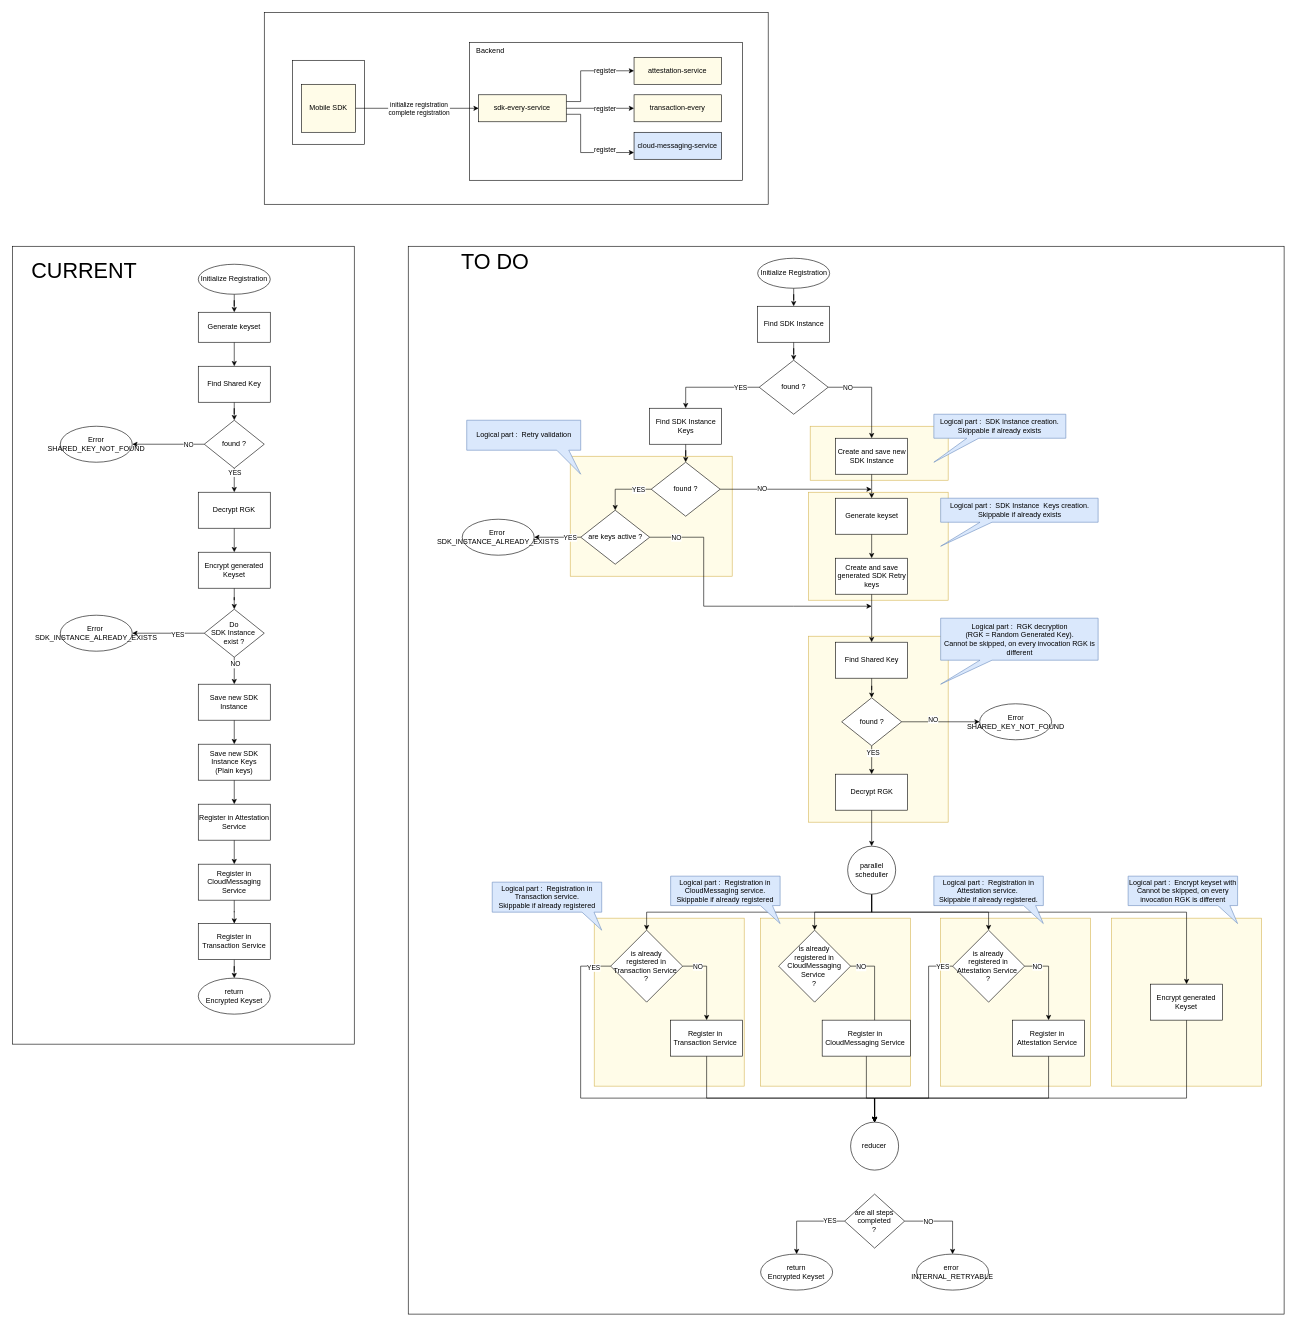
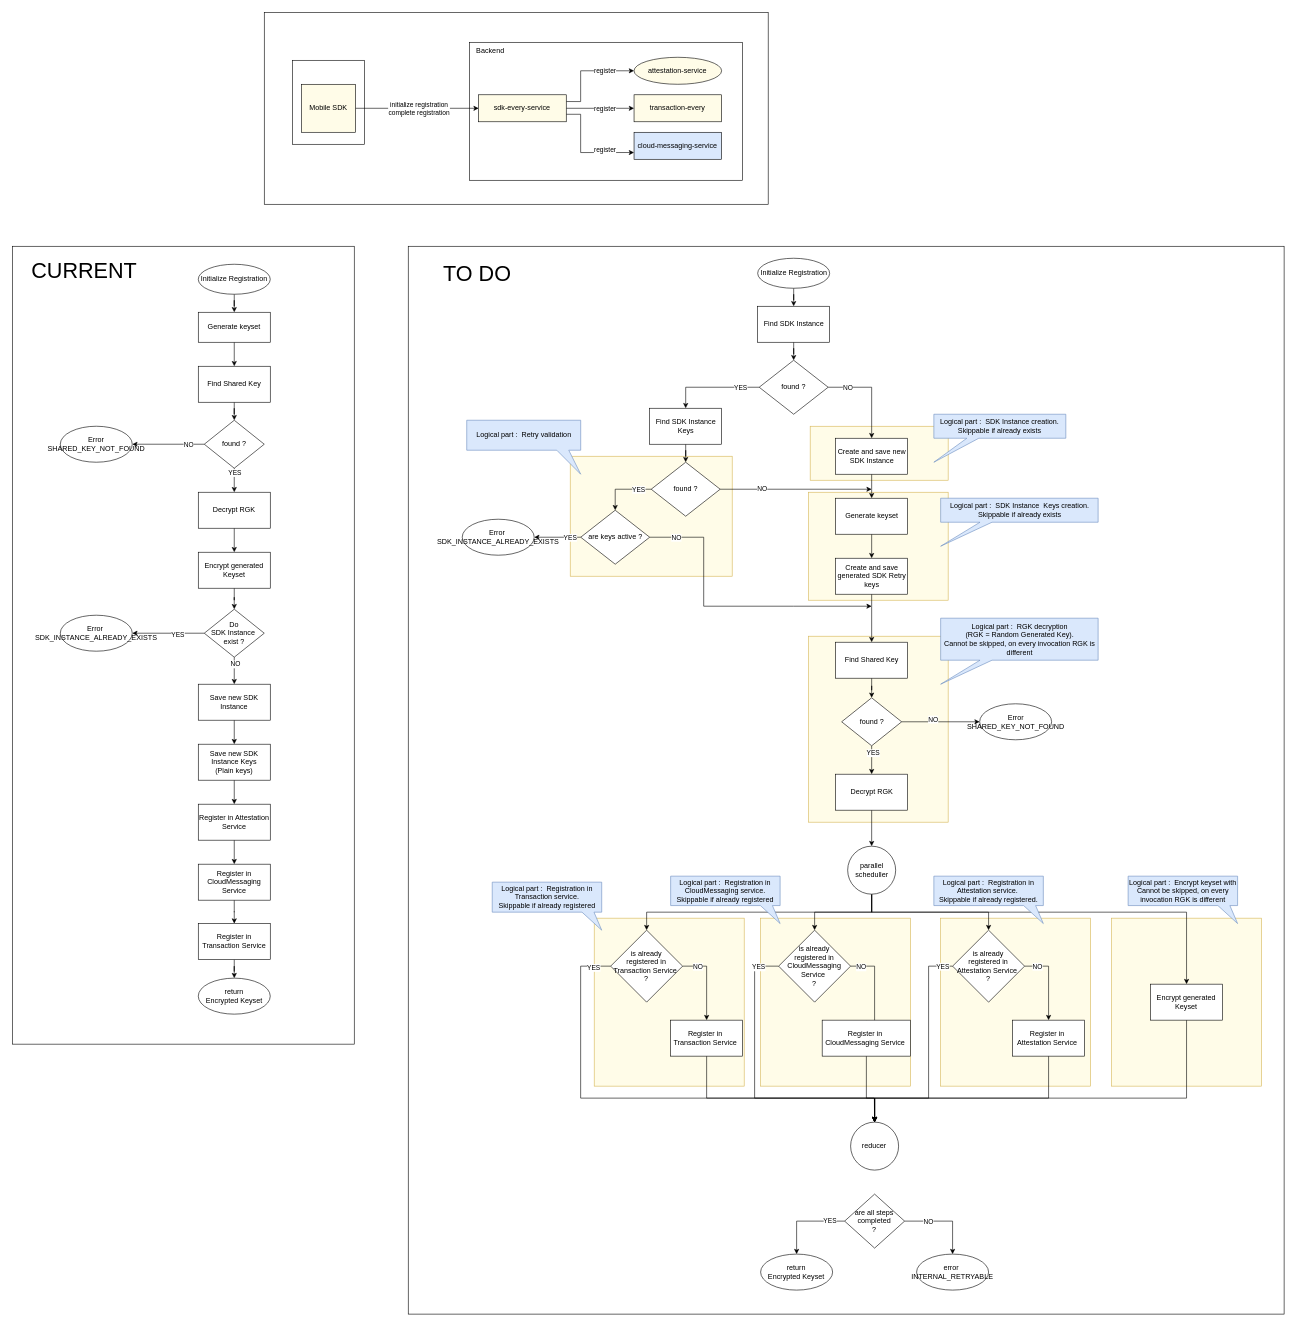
(678, 71) -> (678, 71)
(495, 261) -> (477, 273)
none -> (755, 1025)
